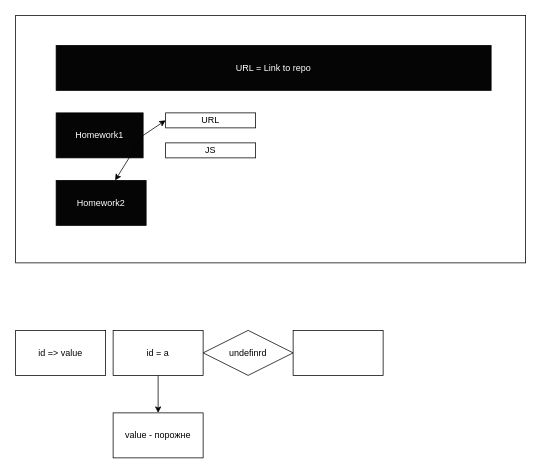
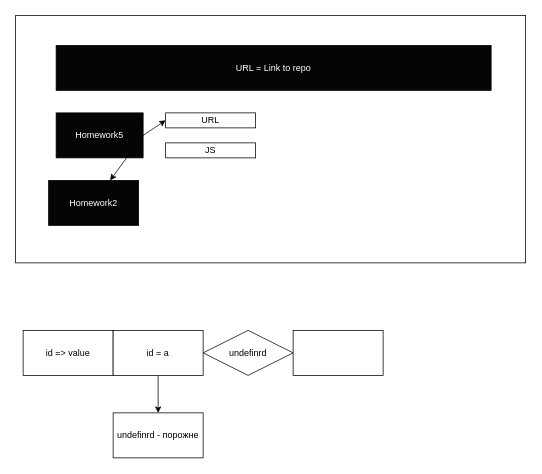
(99, 135) -> (99, 135)
(101, 203) -> (93, 203)
(60, 353) -> (68, 353)
(158, 435) -> (158, 435)
